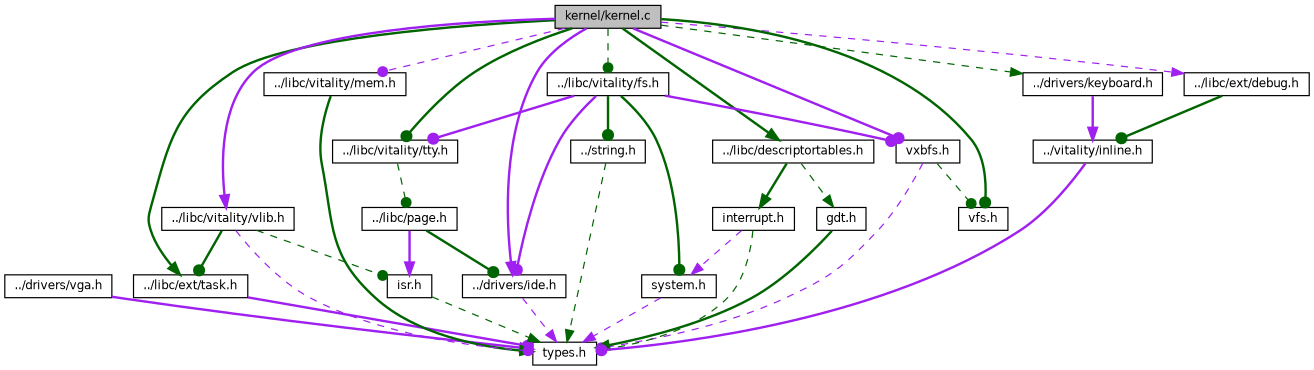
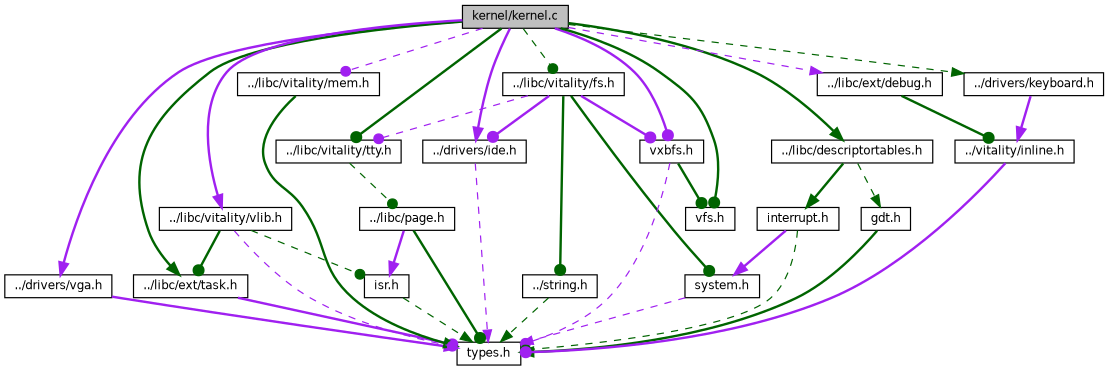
none -> (207, 59)
(506, 116) -> (456, 117)
(953, 182) -> (689, 181)
(721, 248) -> (765, 249)
(458, 250) -> (446, 282)
